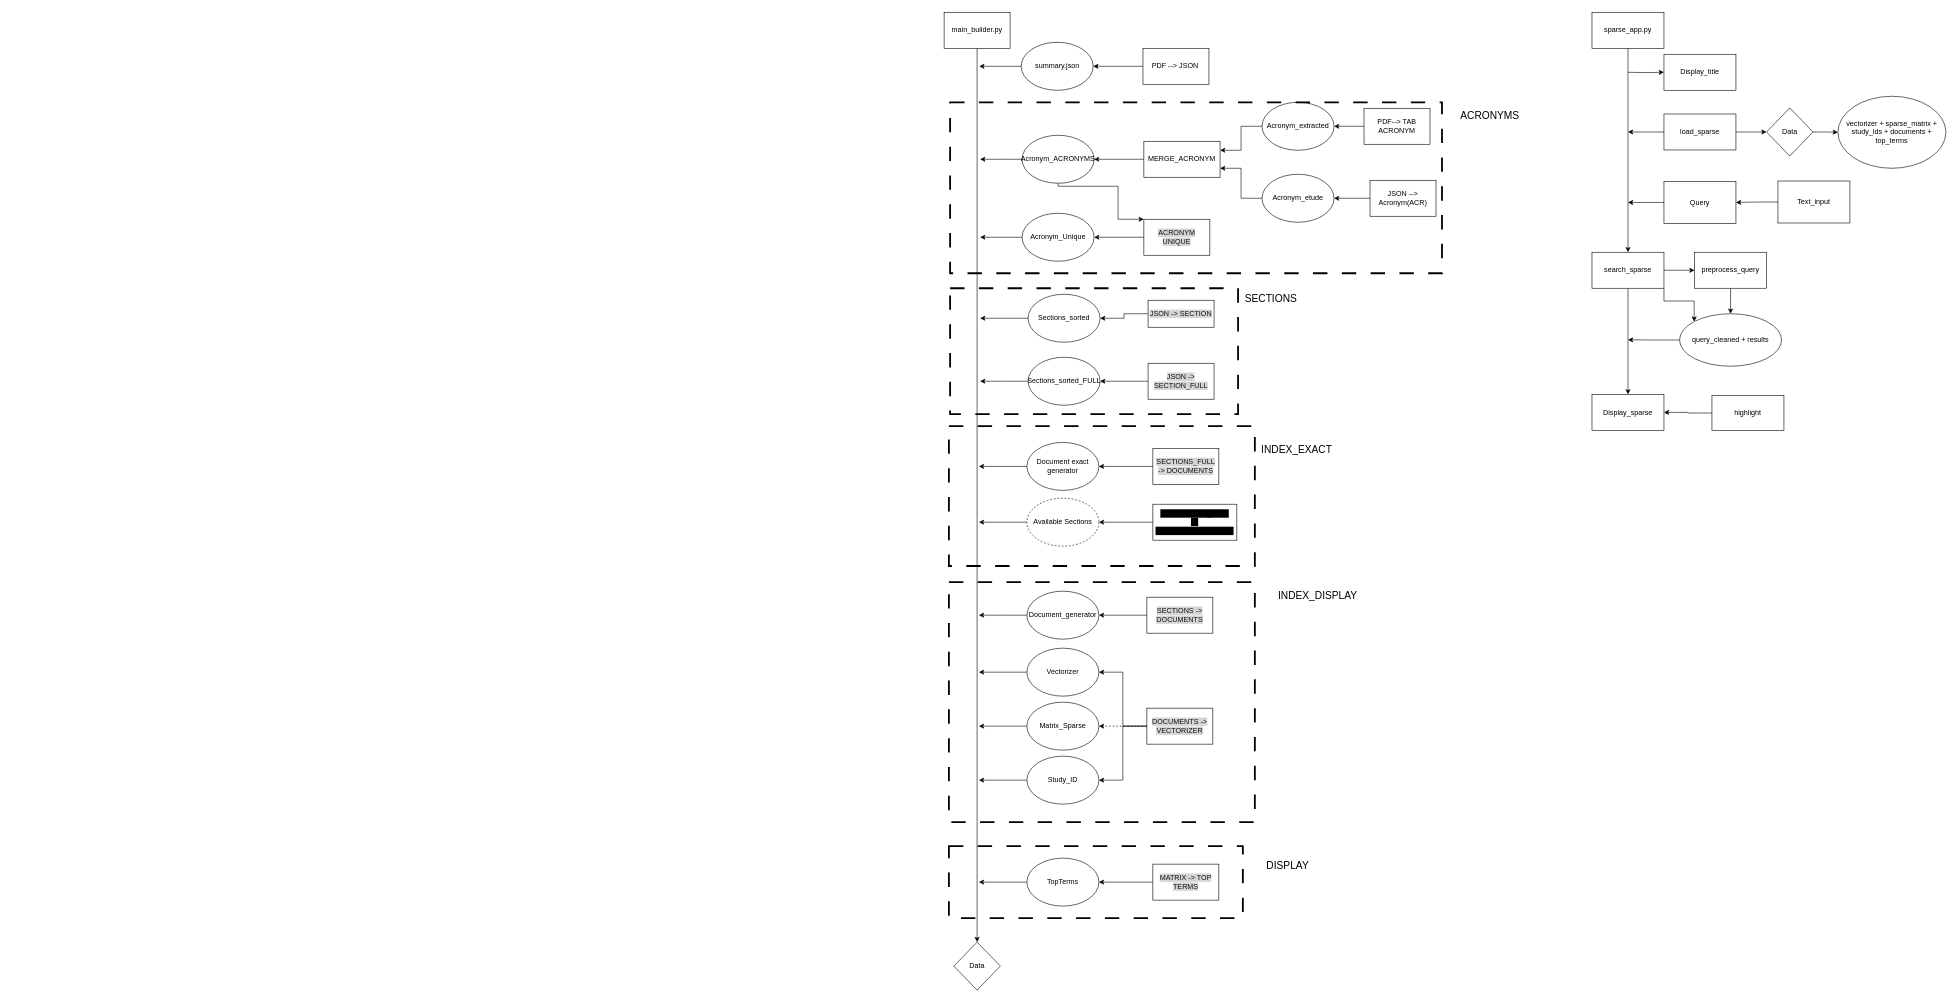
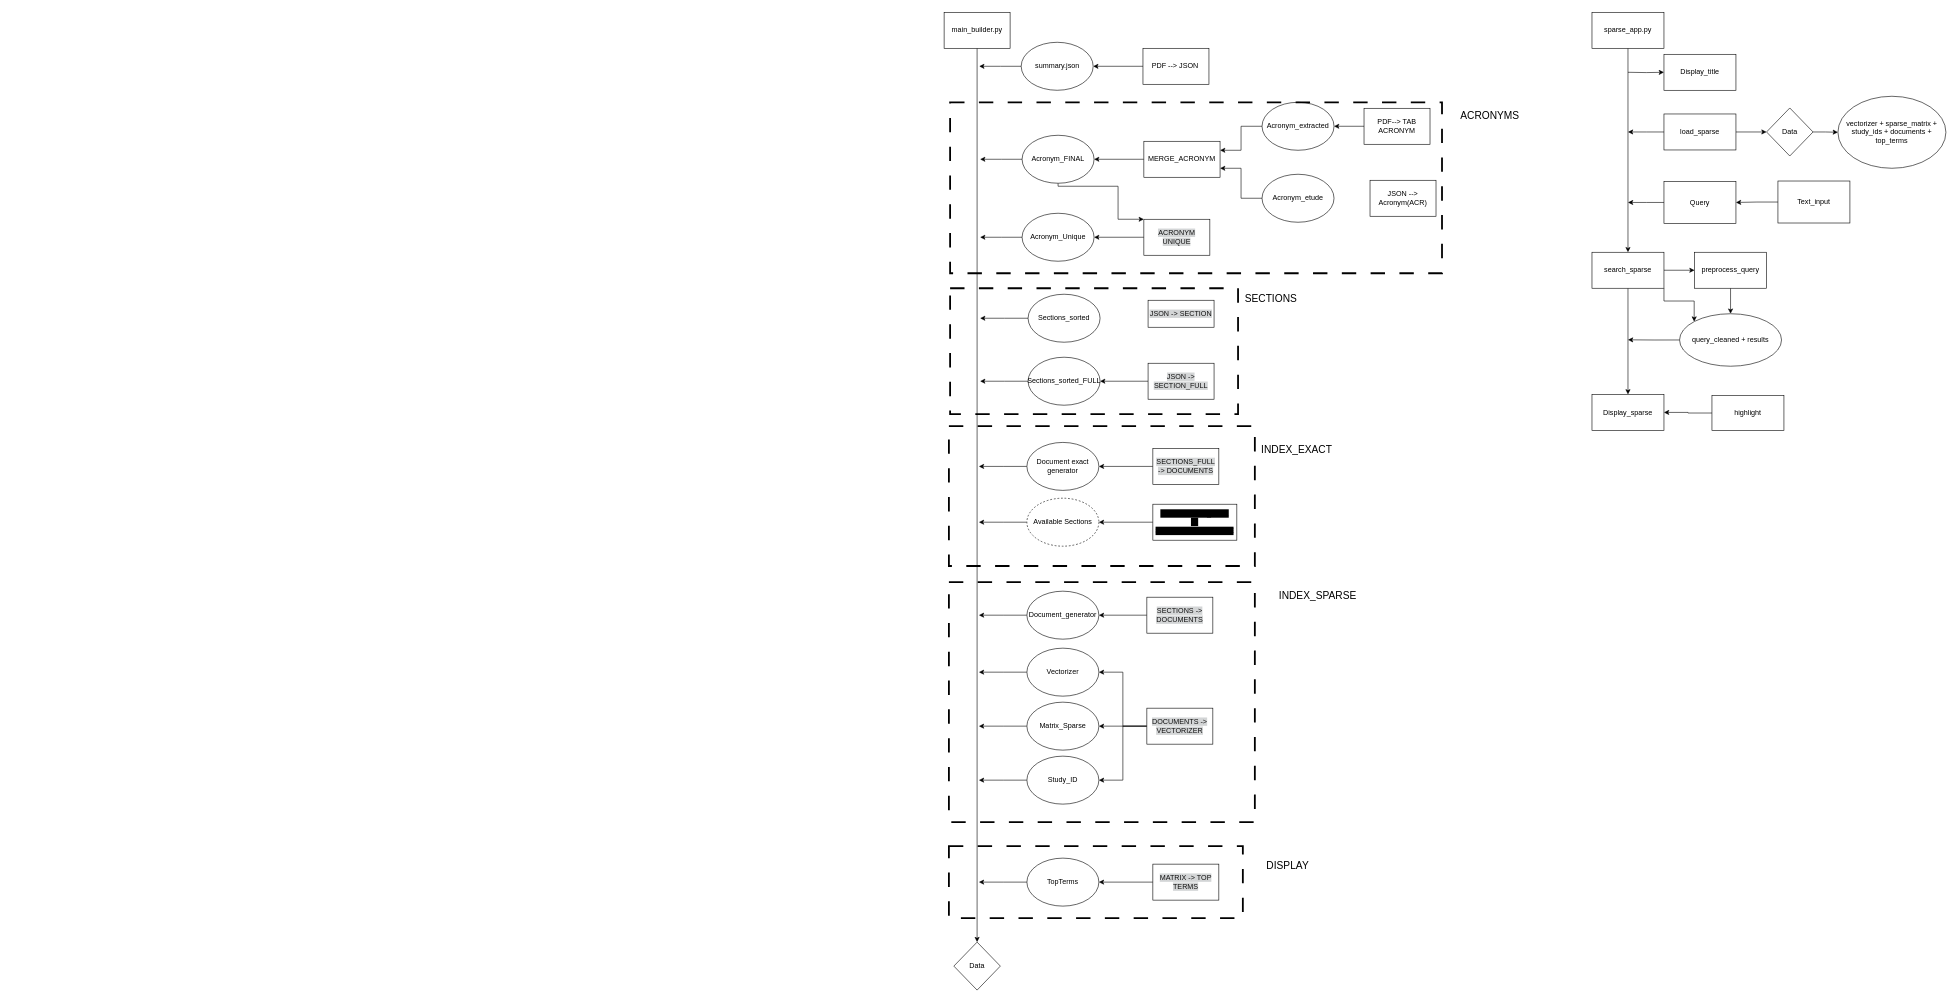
(1058, 159) -> (1058, 159)
(1339, 198) -> none
(1105, 318) -> none
(1318, 596) -> (1318, 596)
(1112, 726) -> (1112, 726)
